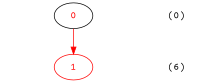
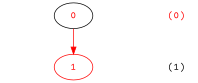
(176, 16) -> (176, 16)
(176, 67) -> (176, 67)
